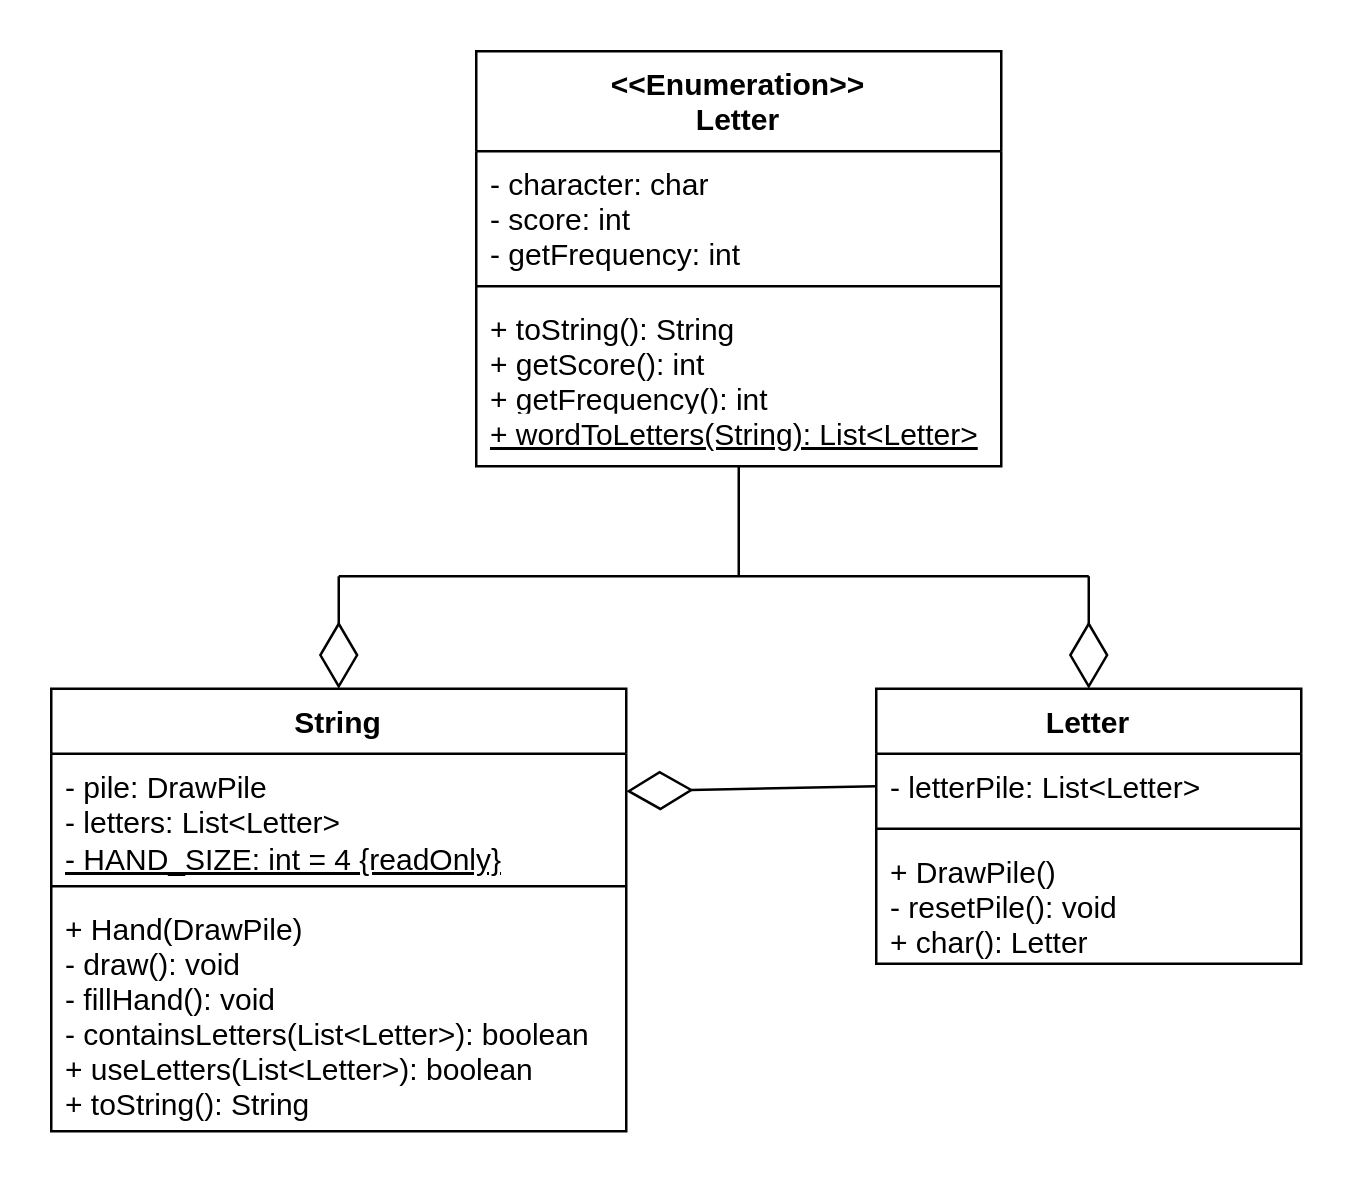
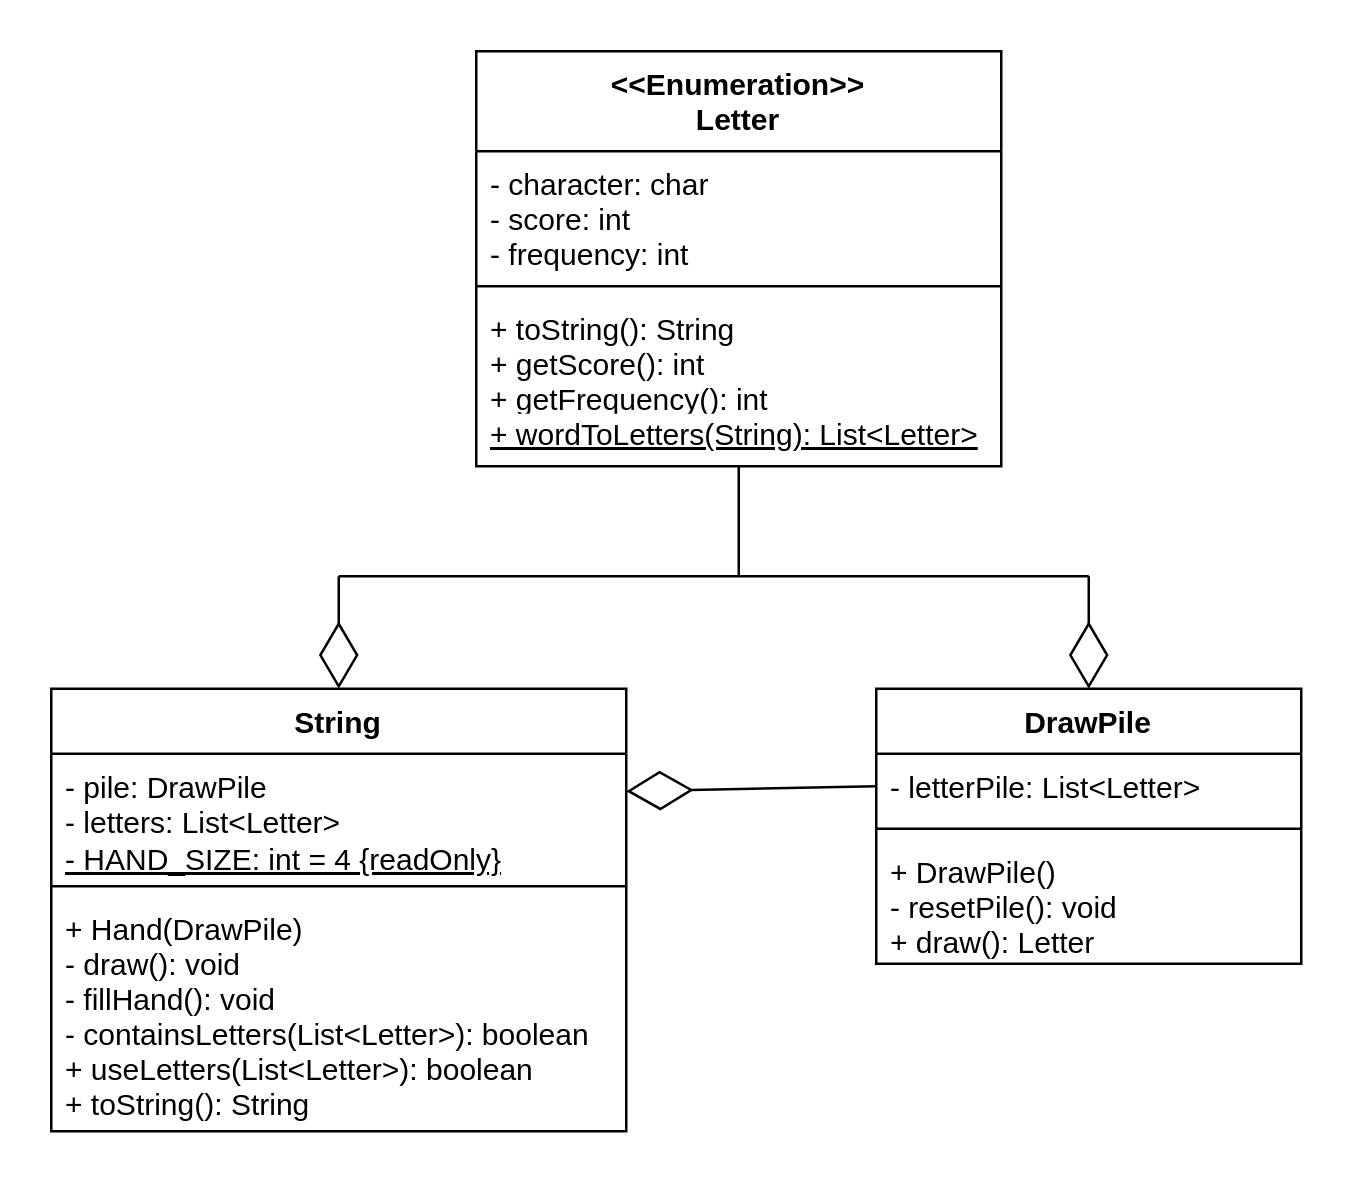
(621, 185) -> (621, 185)
(1088, 723) -> (1088, 723)
(979, 873) -> (979, 873)
